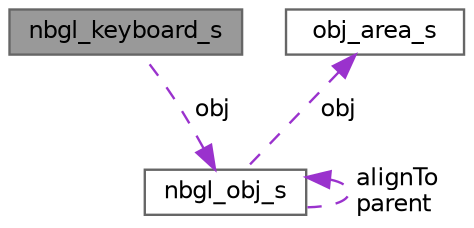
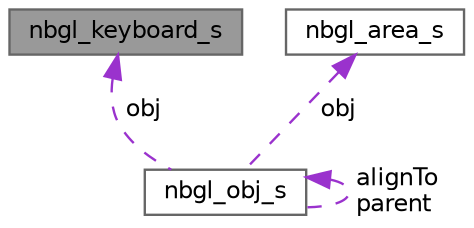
(375, 32) -> (375, 32)
(175, 100) -> (126, 134)
